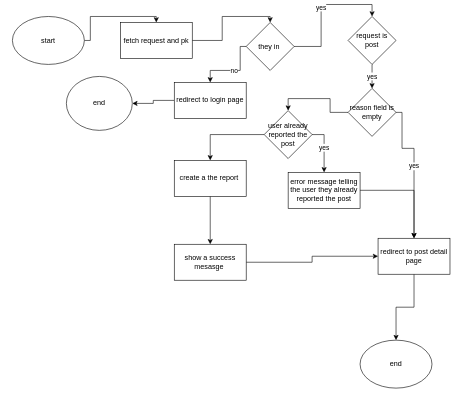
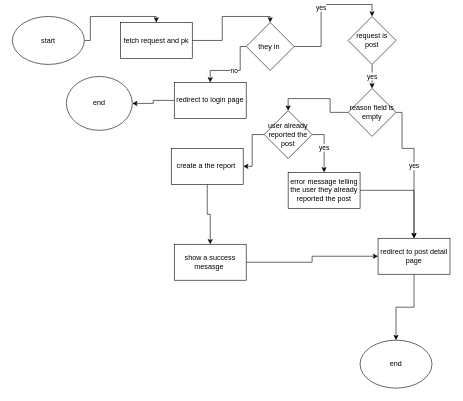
(210, 179) -> (207, 167)
